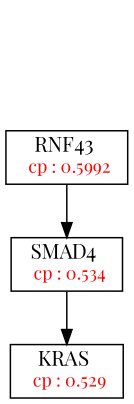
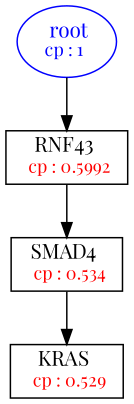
none -> (67, 42)
